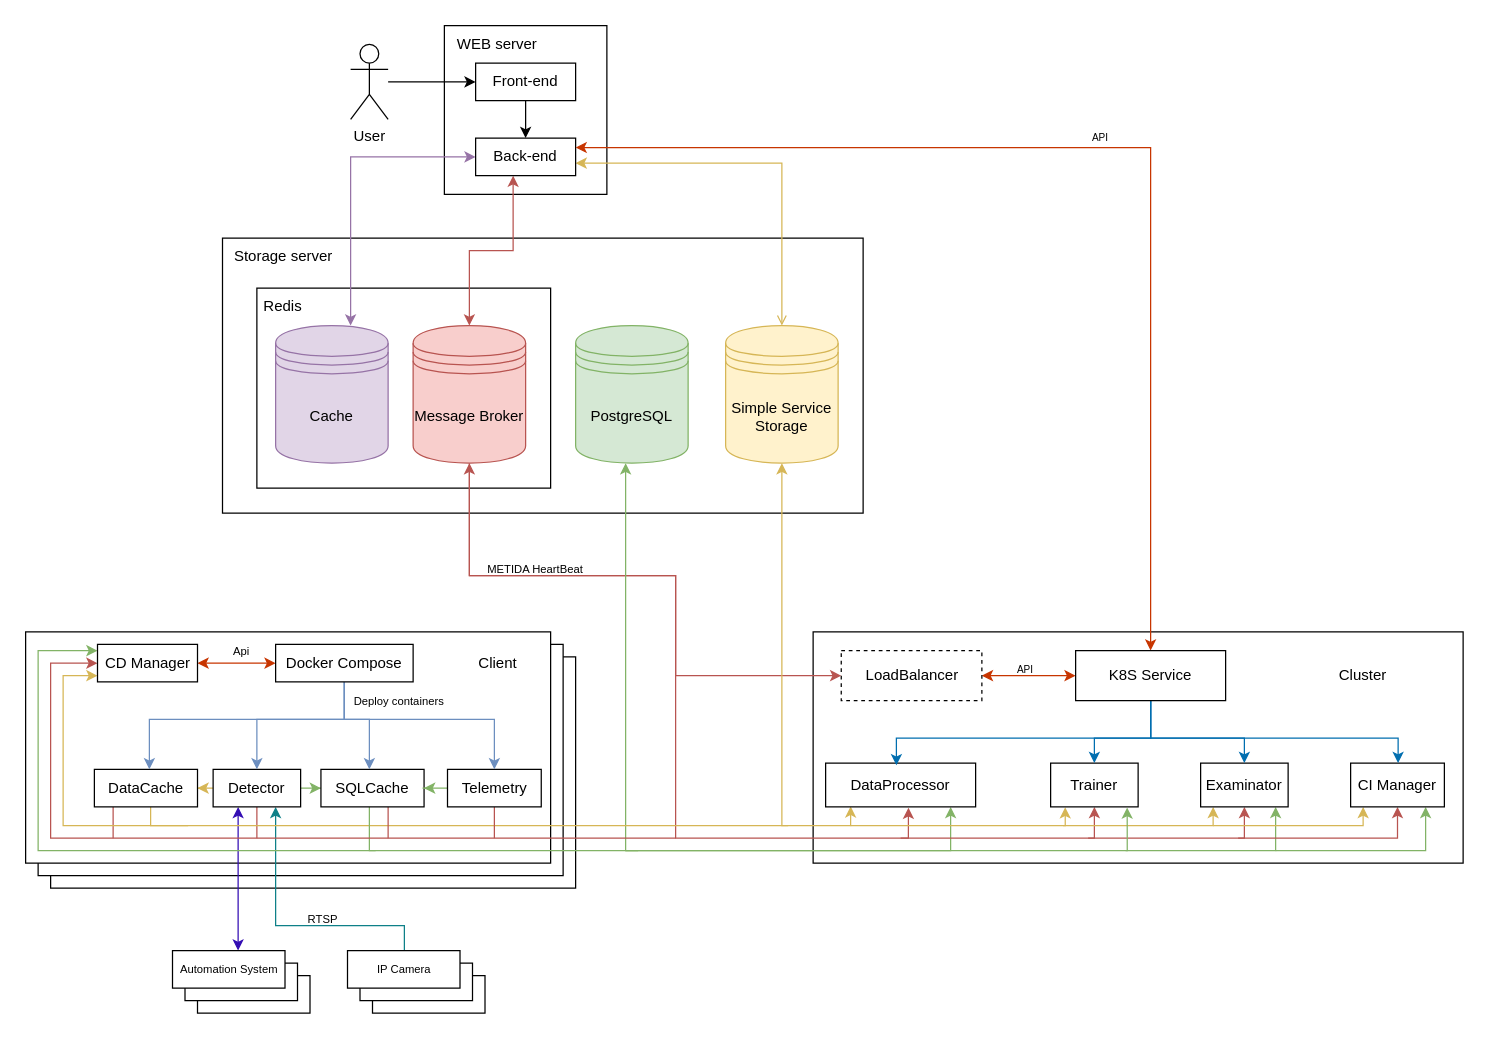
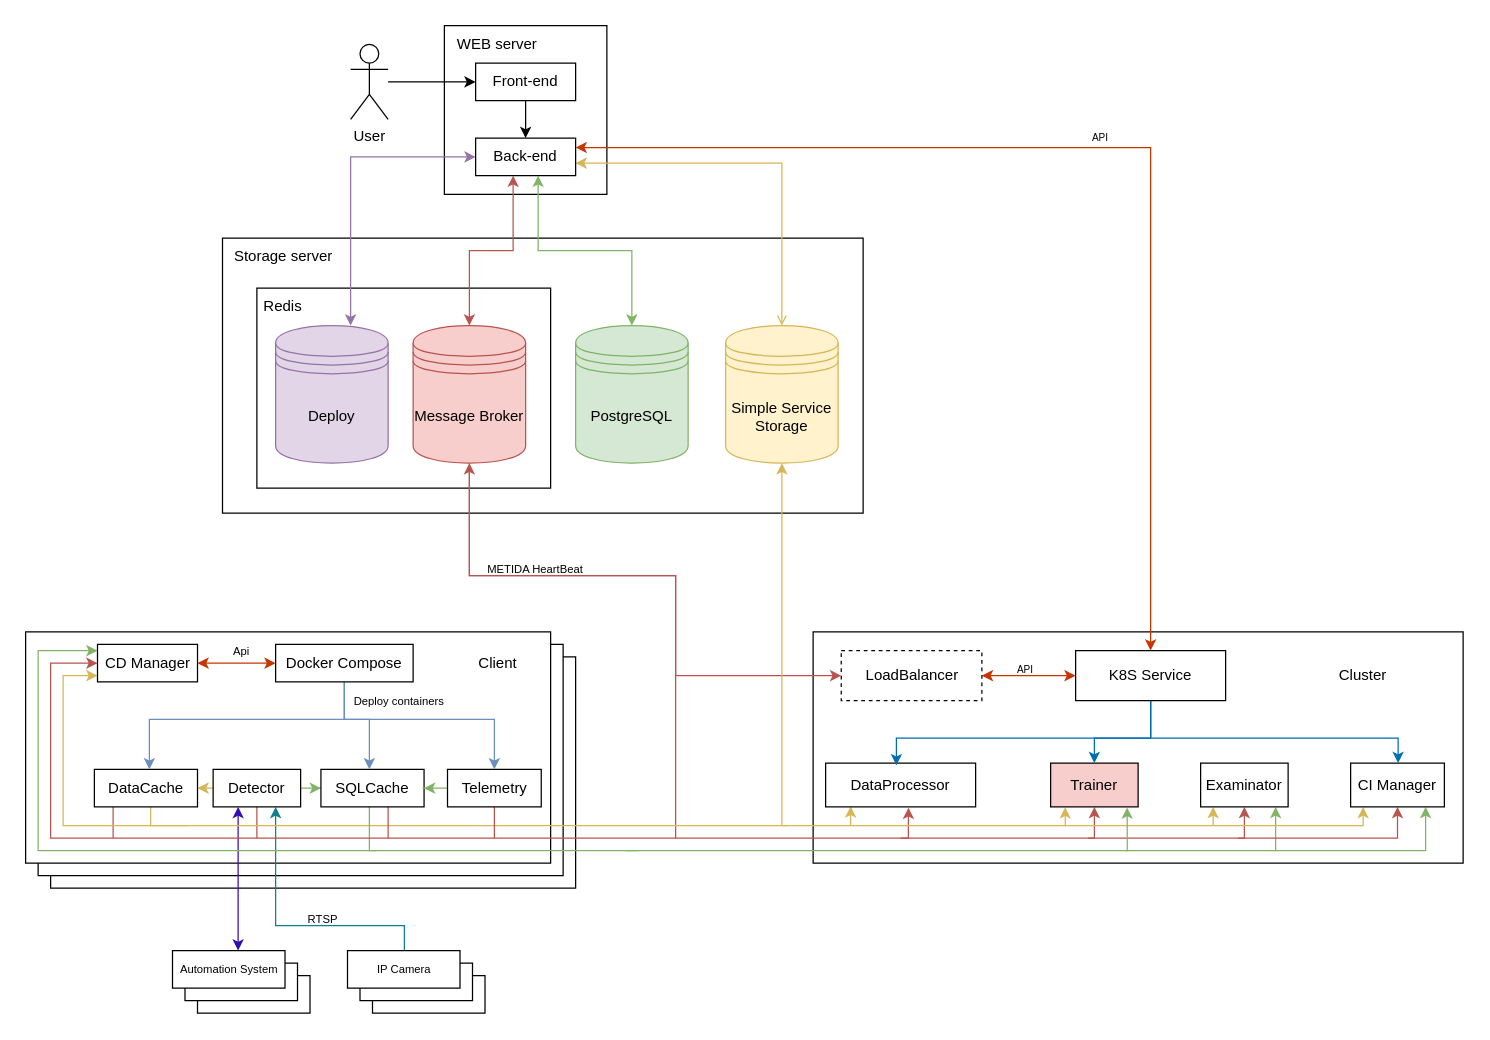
none -> (584, 251)
(332, 417) -> (332, 417)
(626, 659) -> none
(257, 741) -> none
(1244, 748) -> none
(1094, 785) -> (1094, 785)
